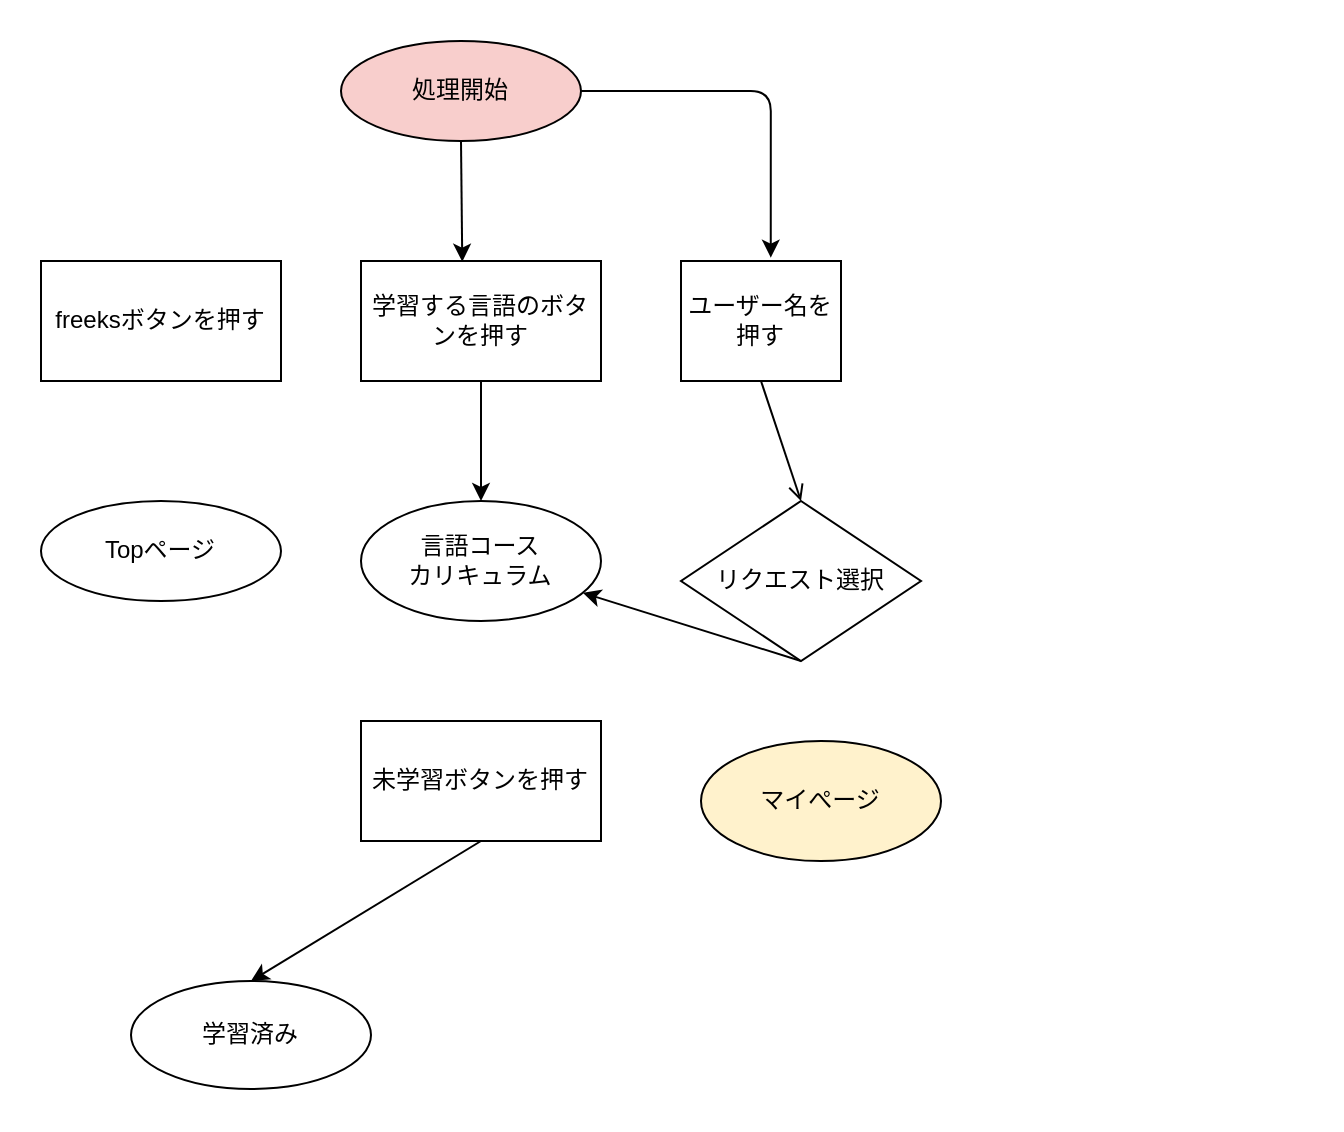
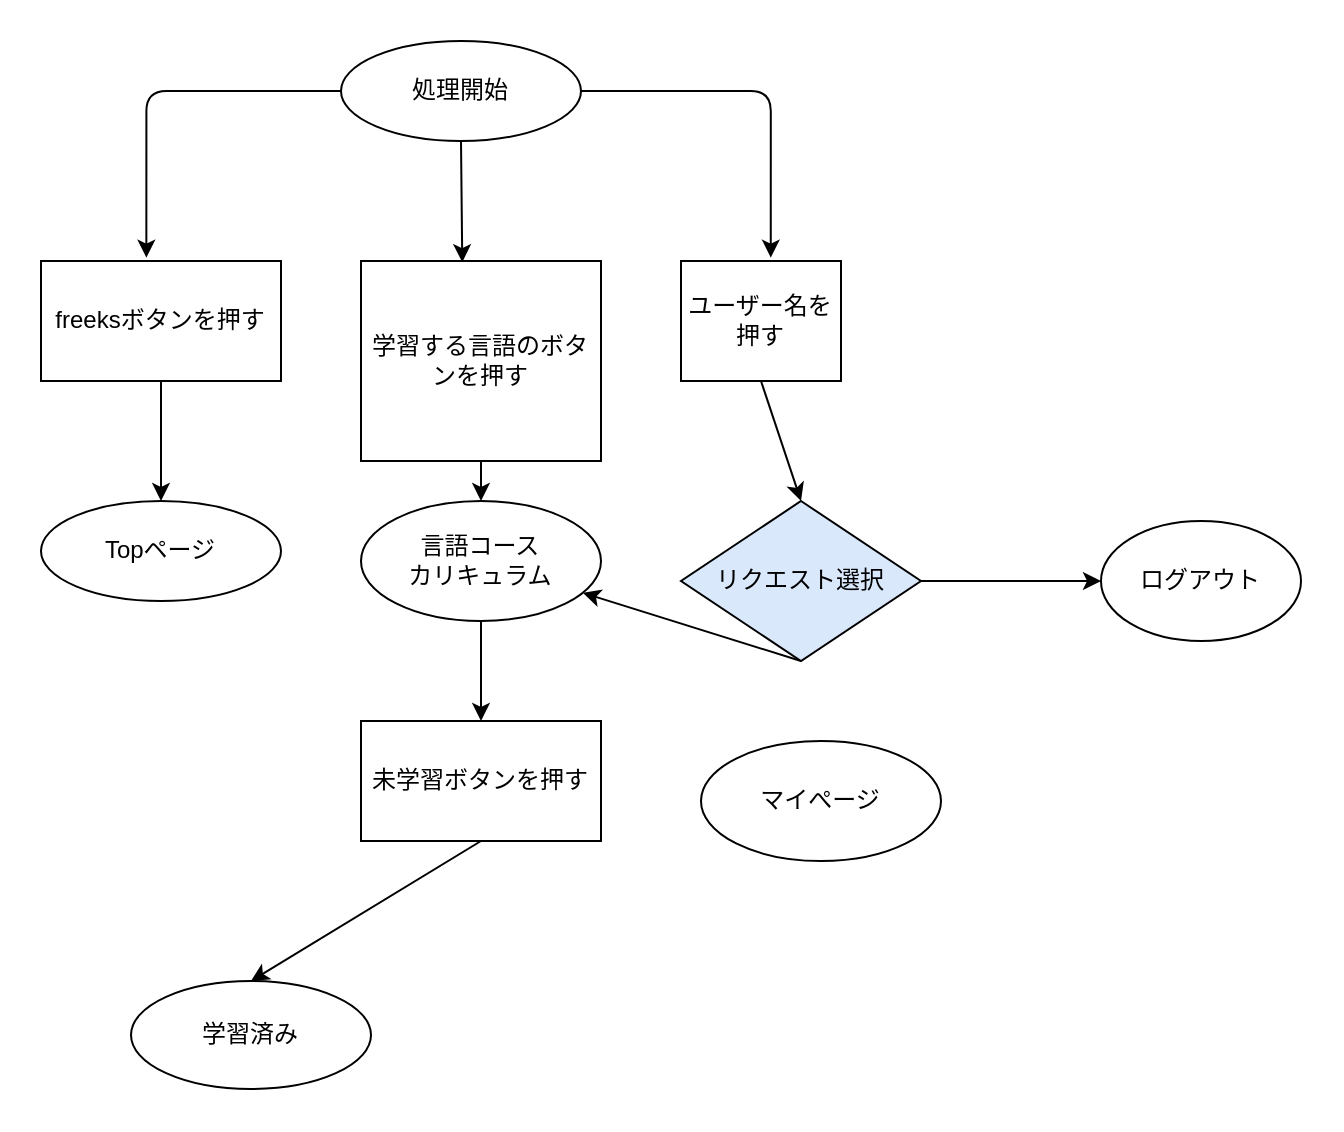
none -> (174, 91)
(461, 91) -> (461, 91)
(481, 321) -> (481, 361)
none -> (161, 434)
(797, 490) -> (796, 487)
(801, 581) -> (801, 581)
none -> (1004, 581)
none -> (1201, 581)
none -> (481, 664)
(821, 801) -> (821, 801)
